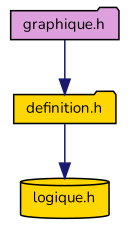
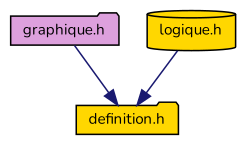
(65, 143) -> (162, 72)
